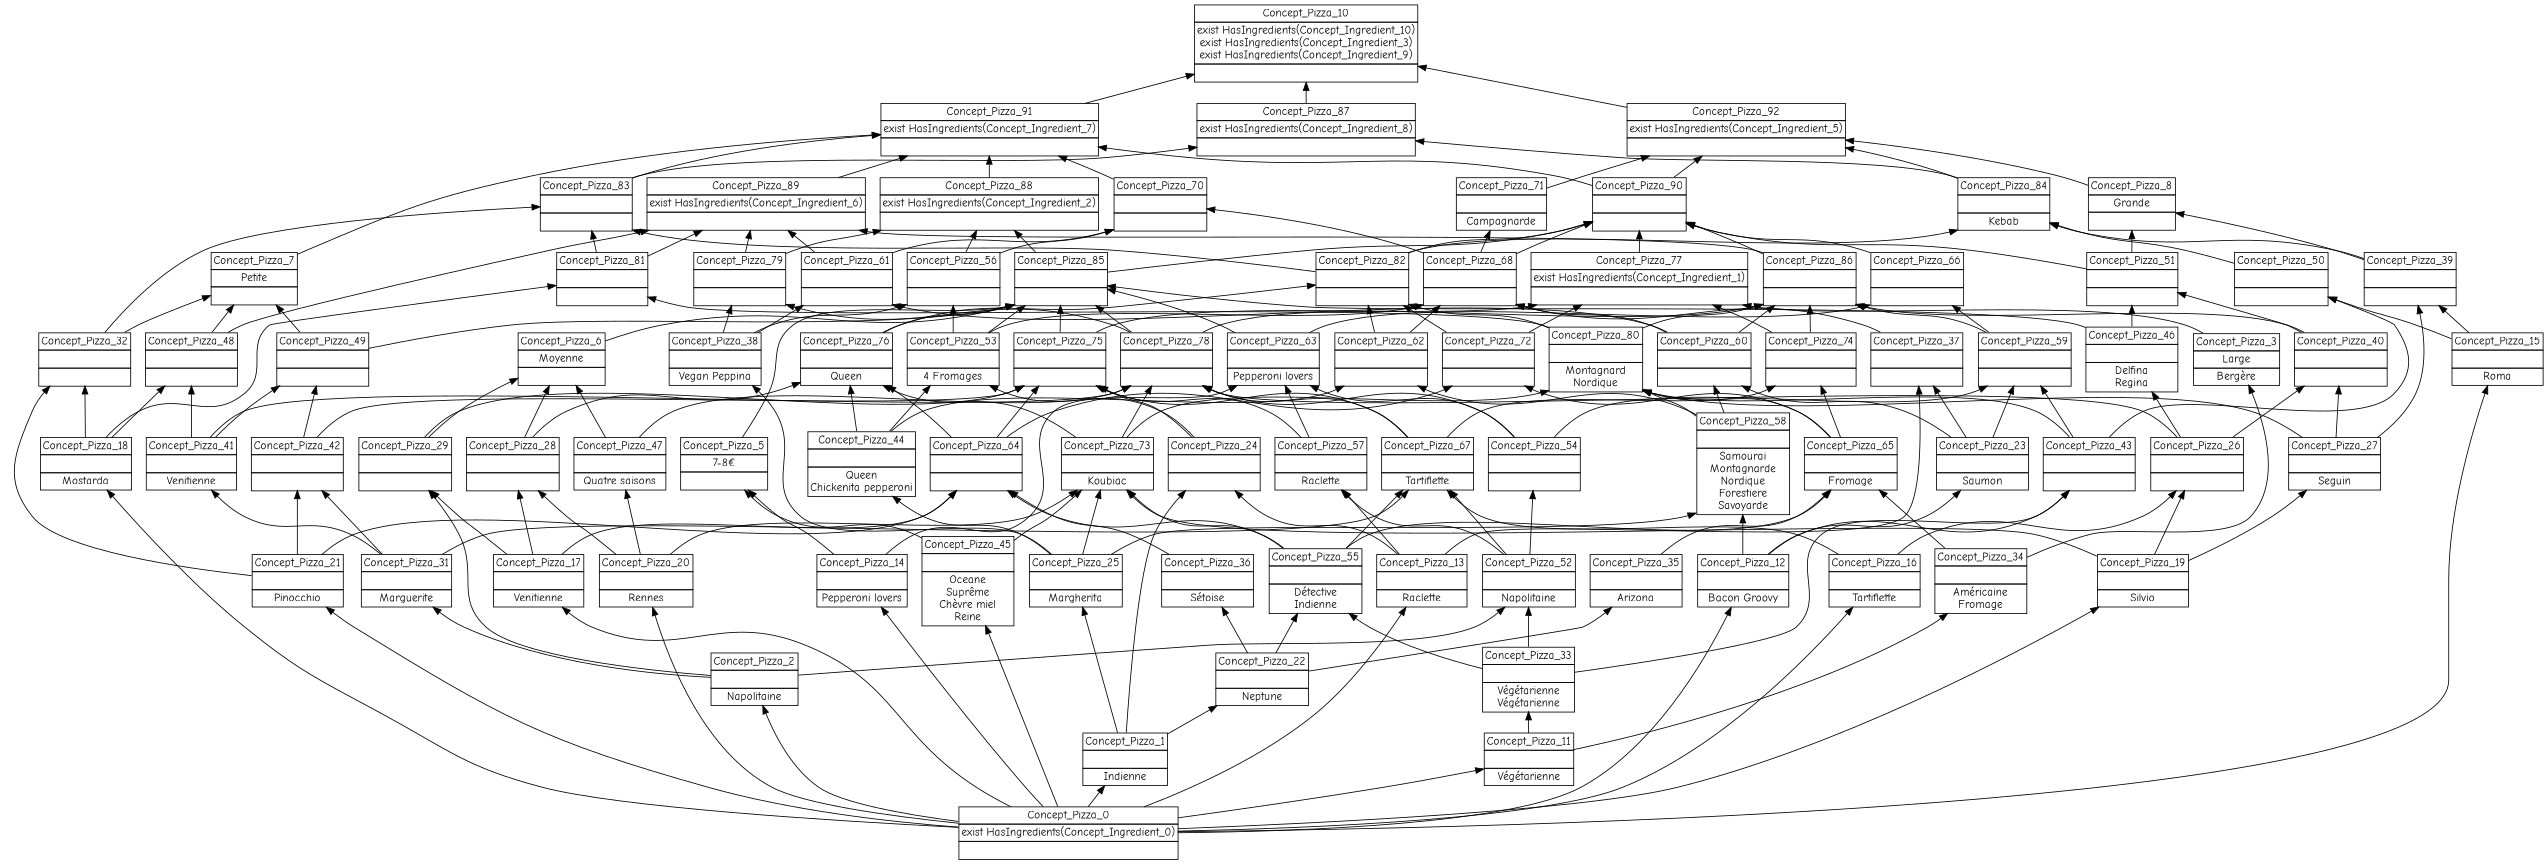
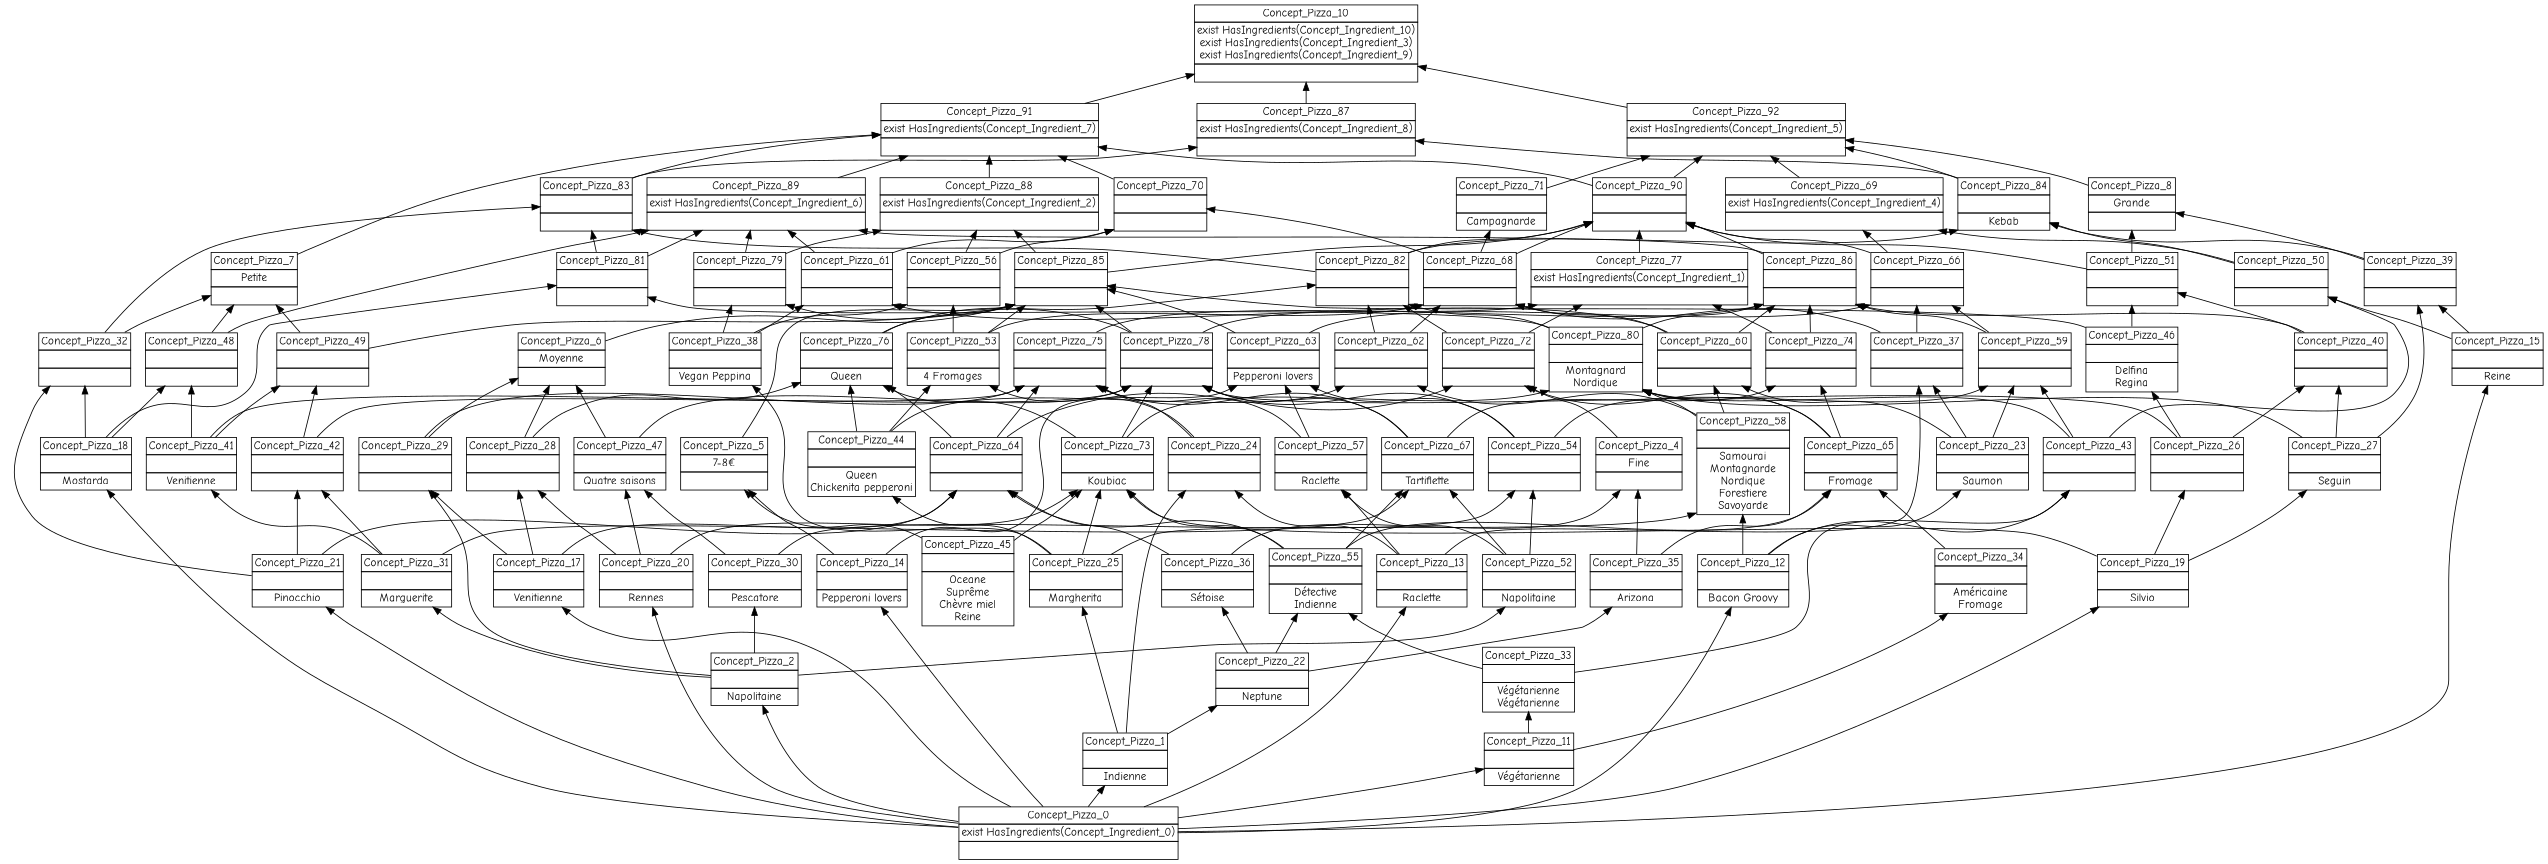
none -> (1834, 204)
none -> (1917, 323)
(1060, 324) -> none
(2236, 359) -> none
(2498, 376) -> (2498, 376)
none -> (1639, 464)
none -> (755, 581)
(1874, 581) -> none
(1529, 631) -> none
(1023, 720) -> none
